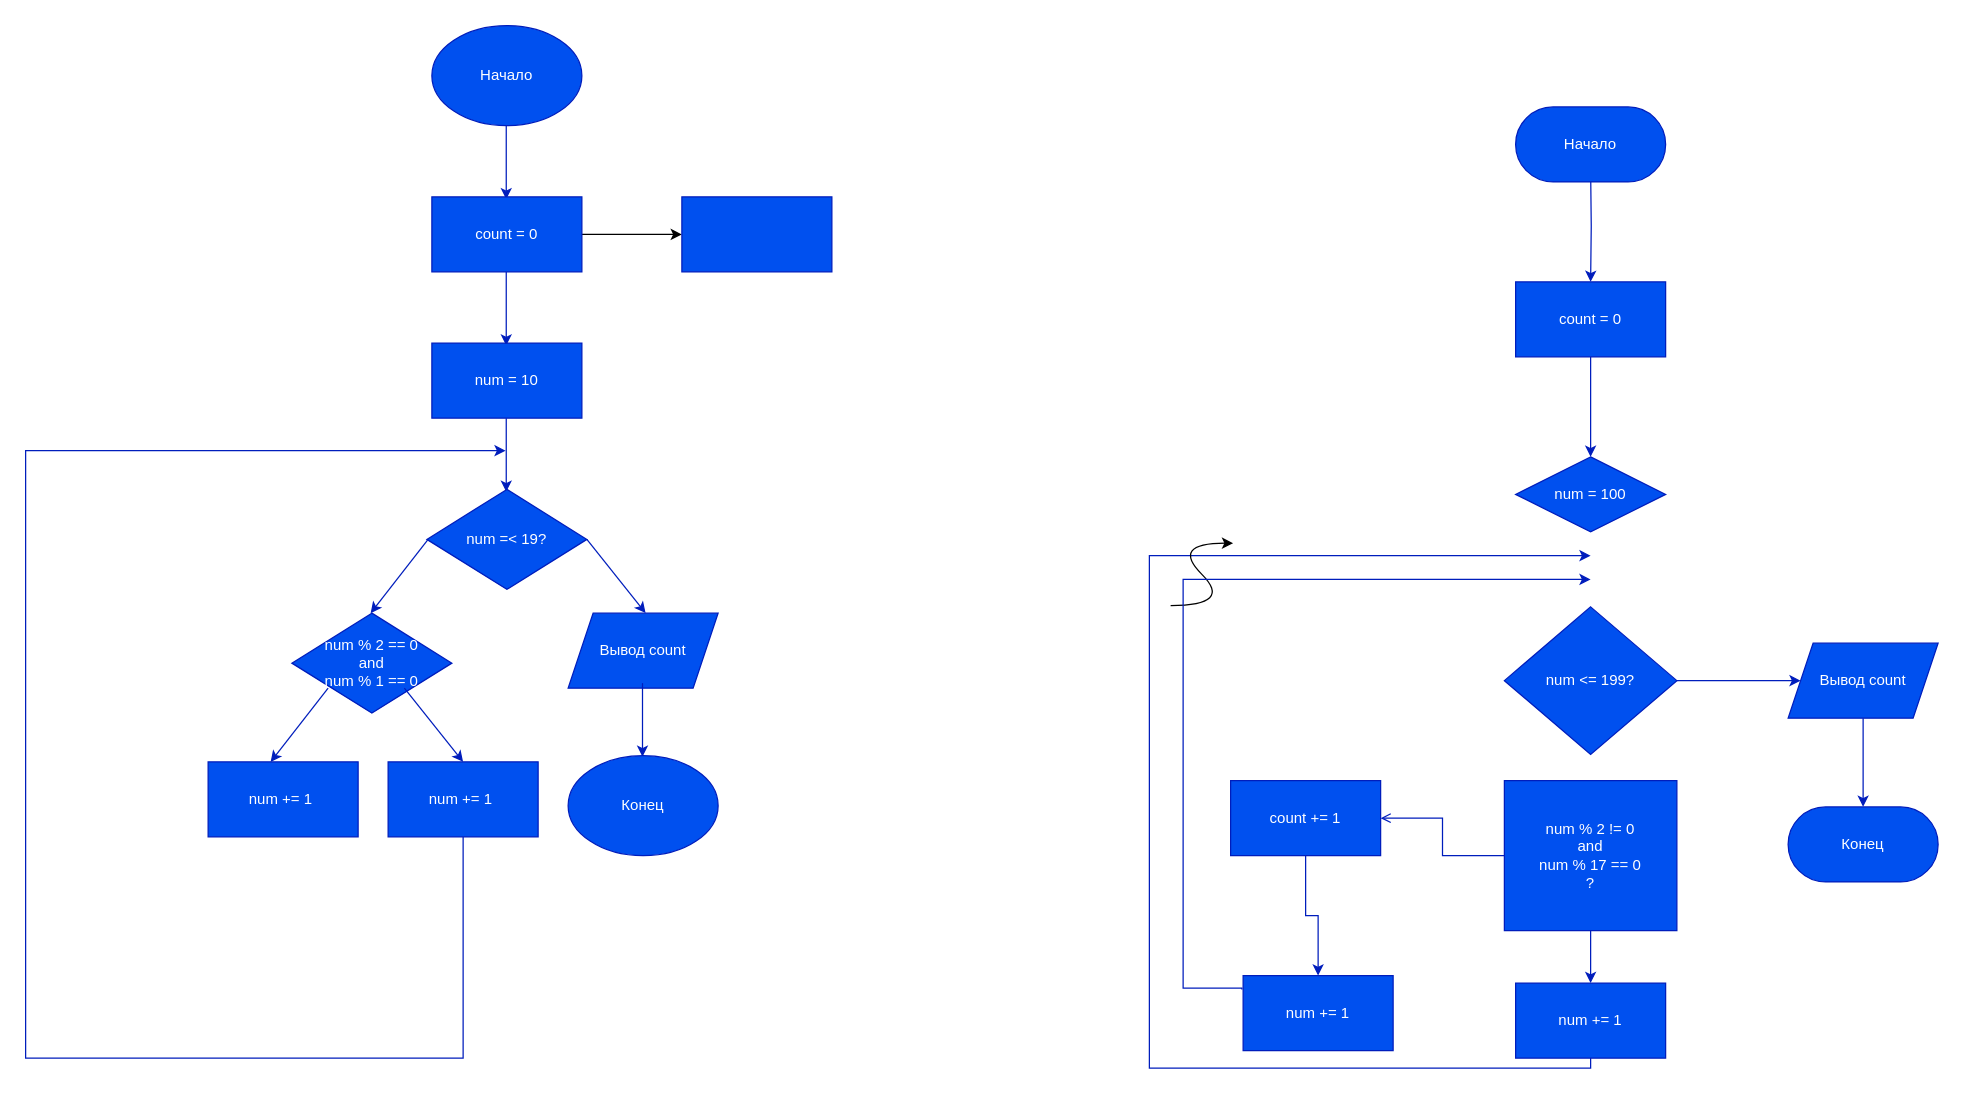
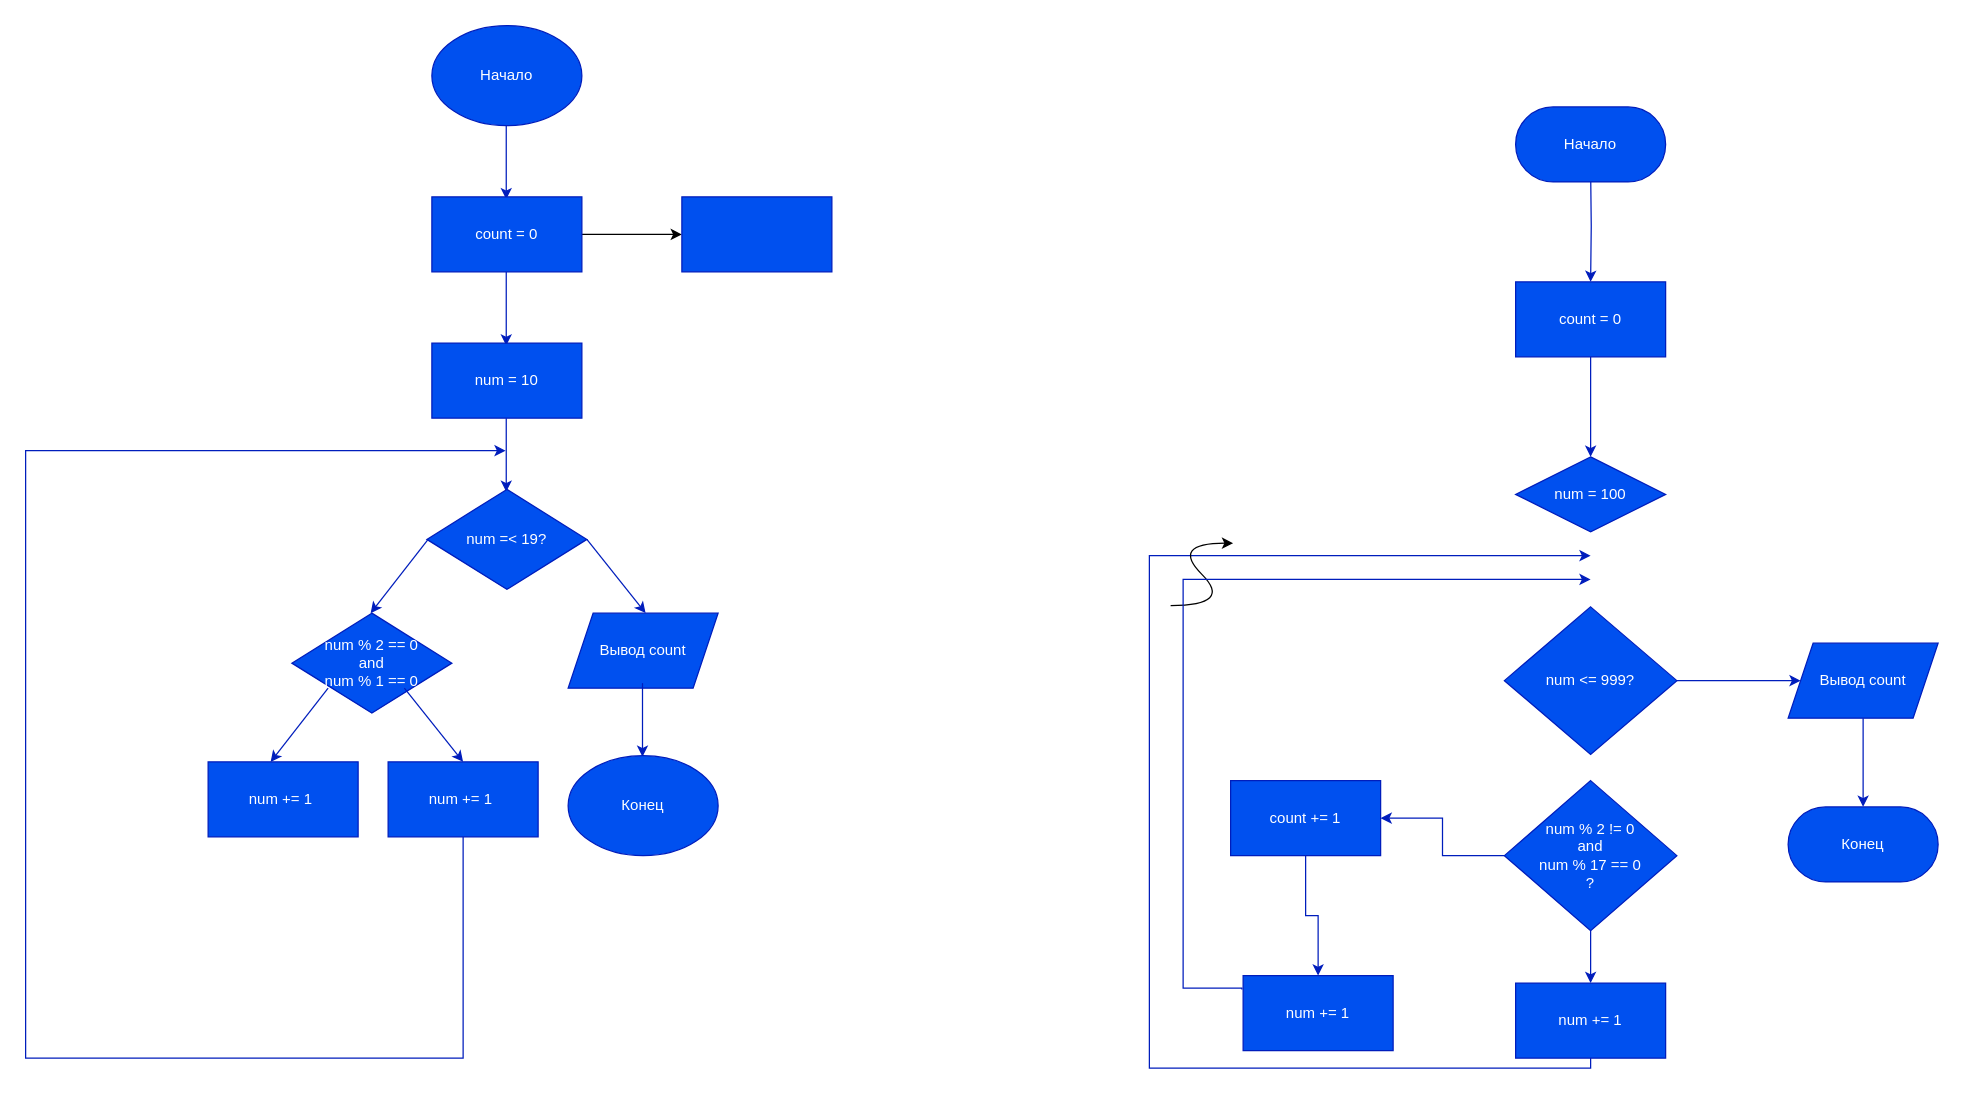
(1591, 681) -> (1591, 681)
(1388, 818) -> (1390, 818)
(1591, 856) -> (1591, 856)
